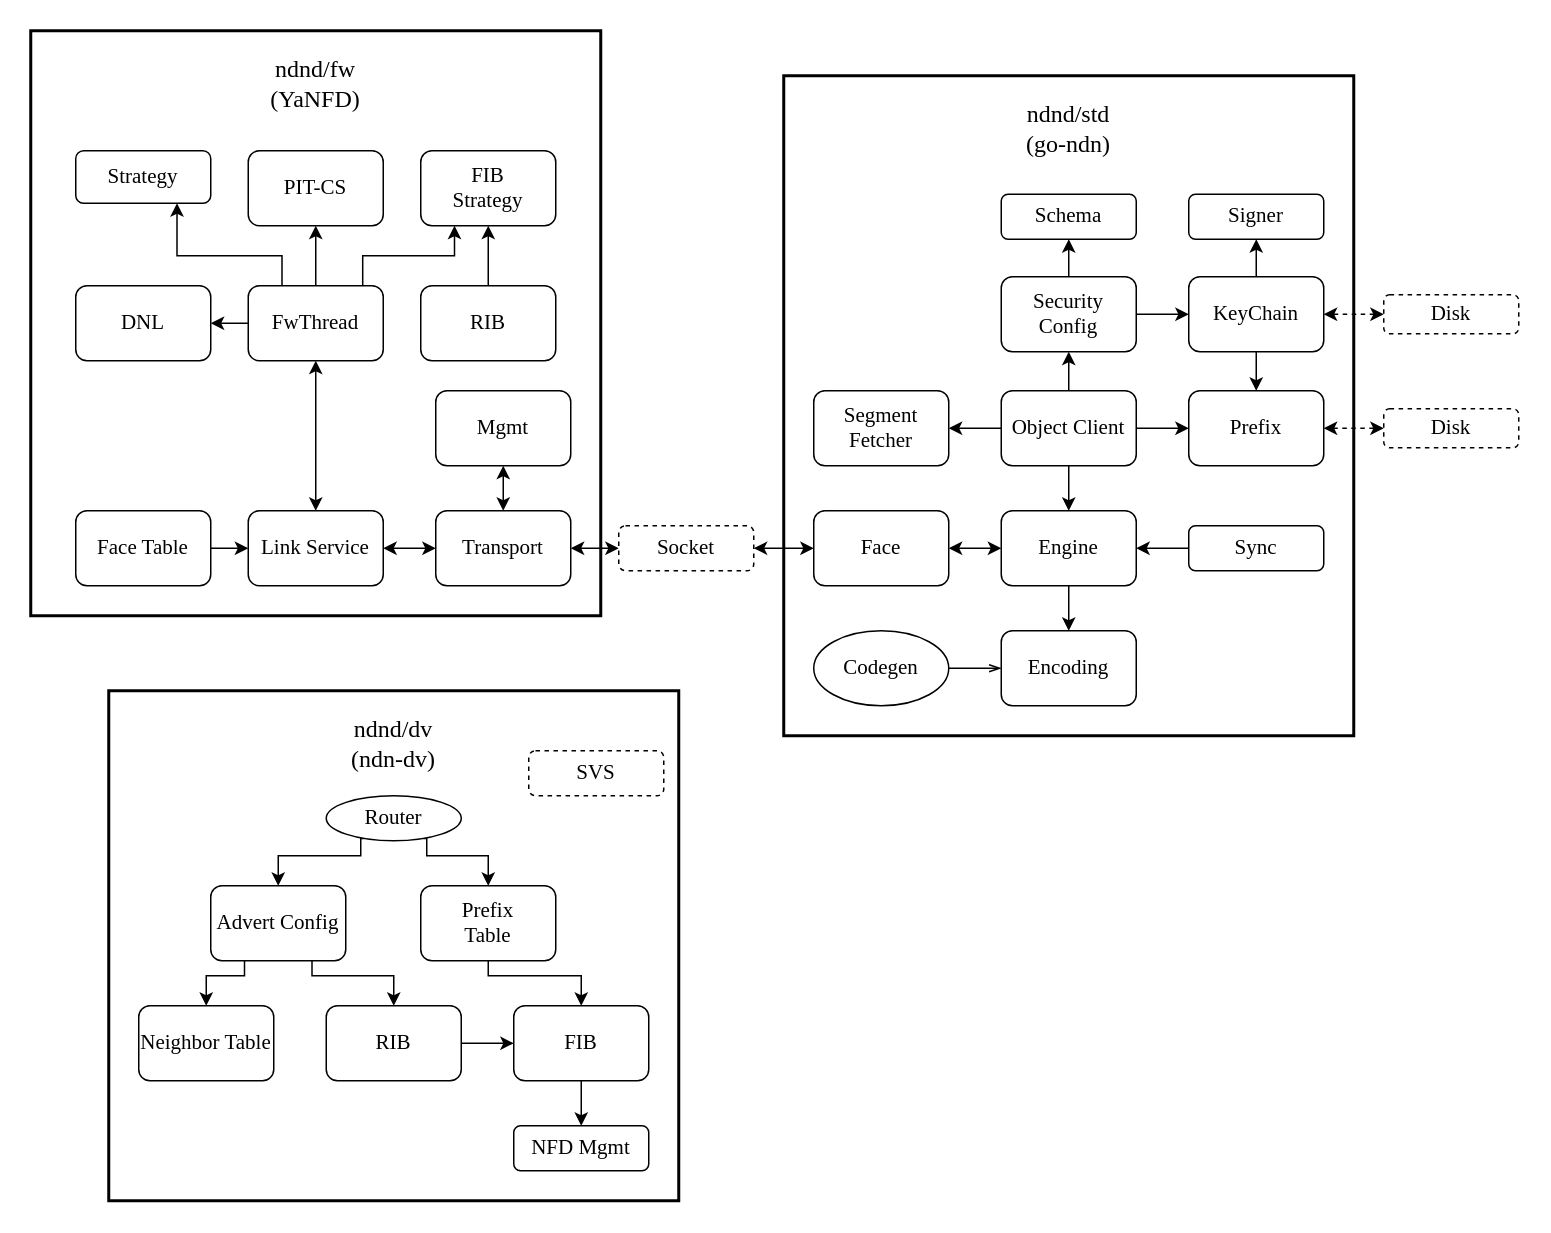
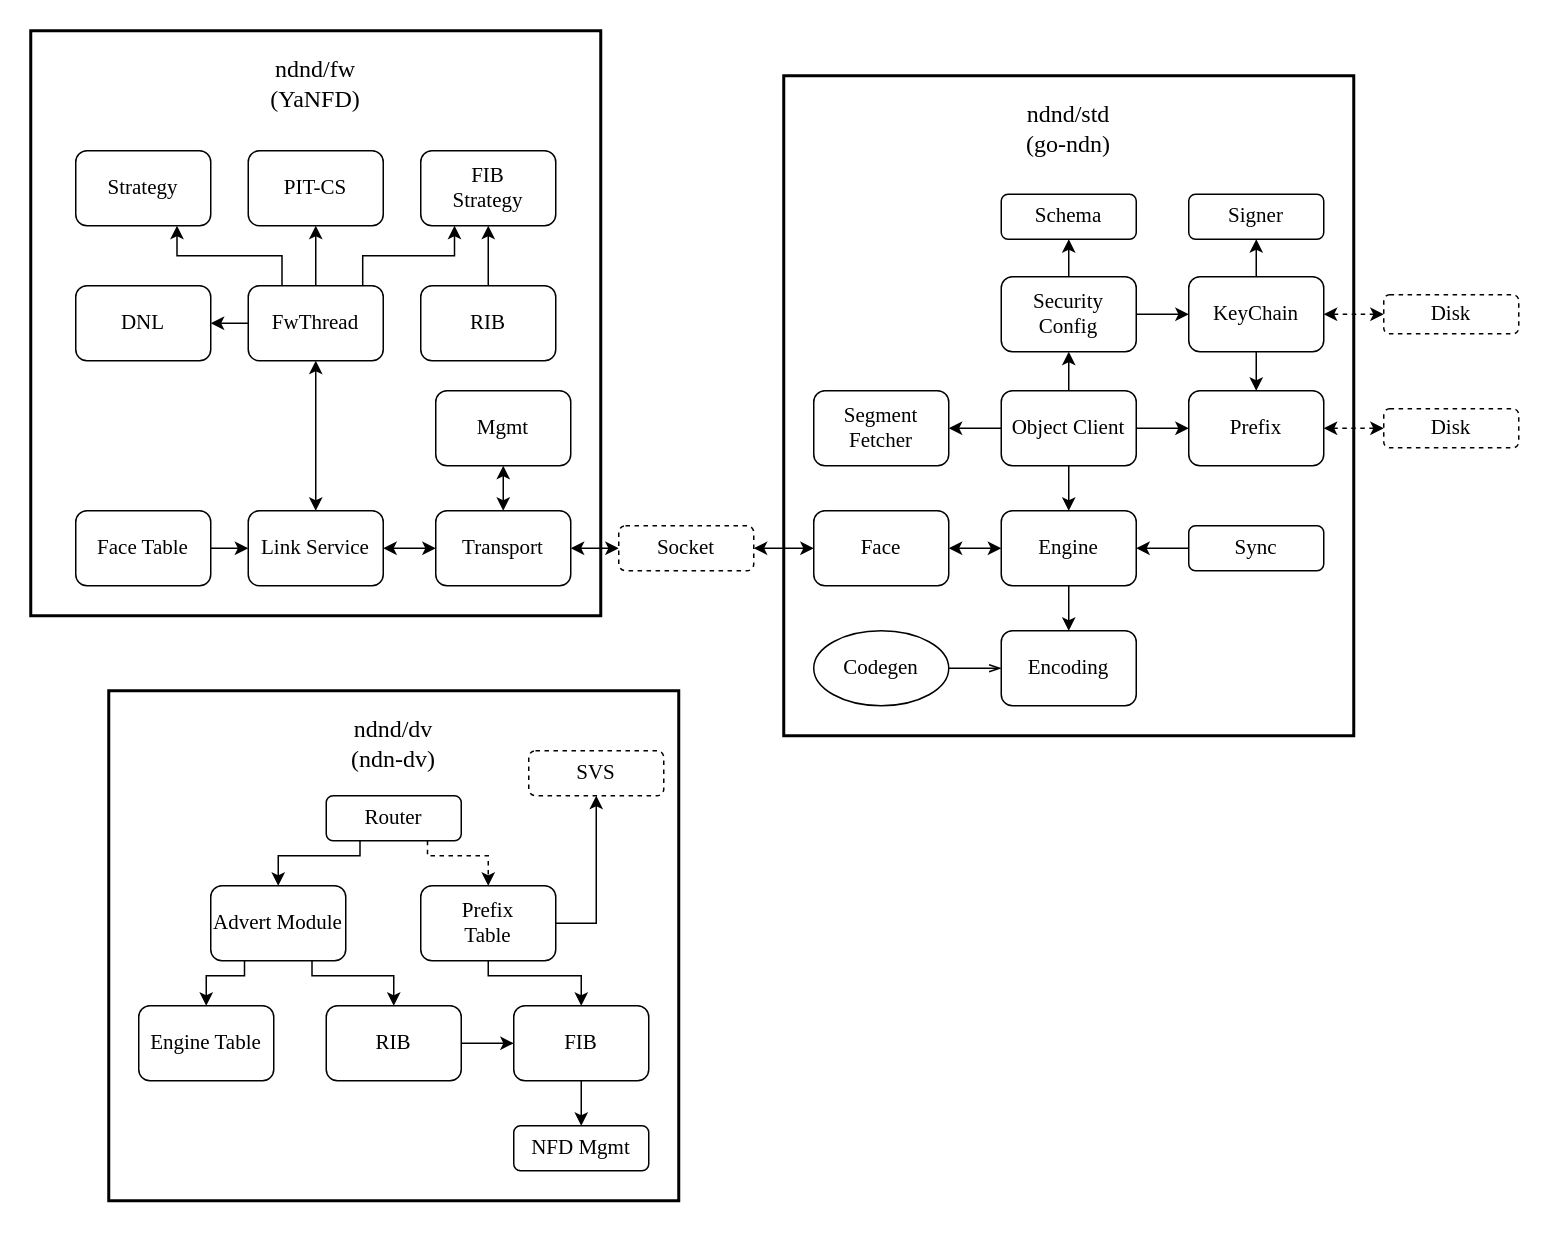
(143, 177) -> (143, 188)
(394, 818) -> (394, 818)
(455, 856) -> (458, 856)
none -> (596, 885)
(278, 923) -> (278, 923)
(206, 1043) -> (206, 1043)
